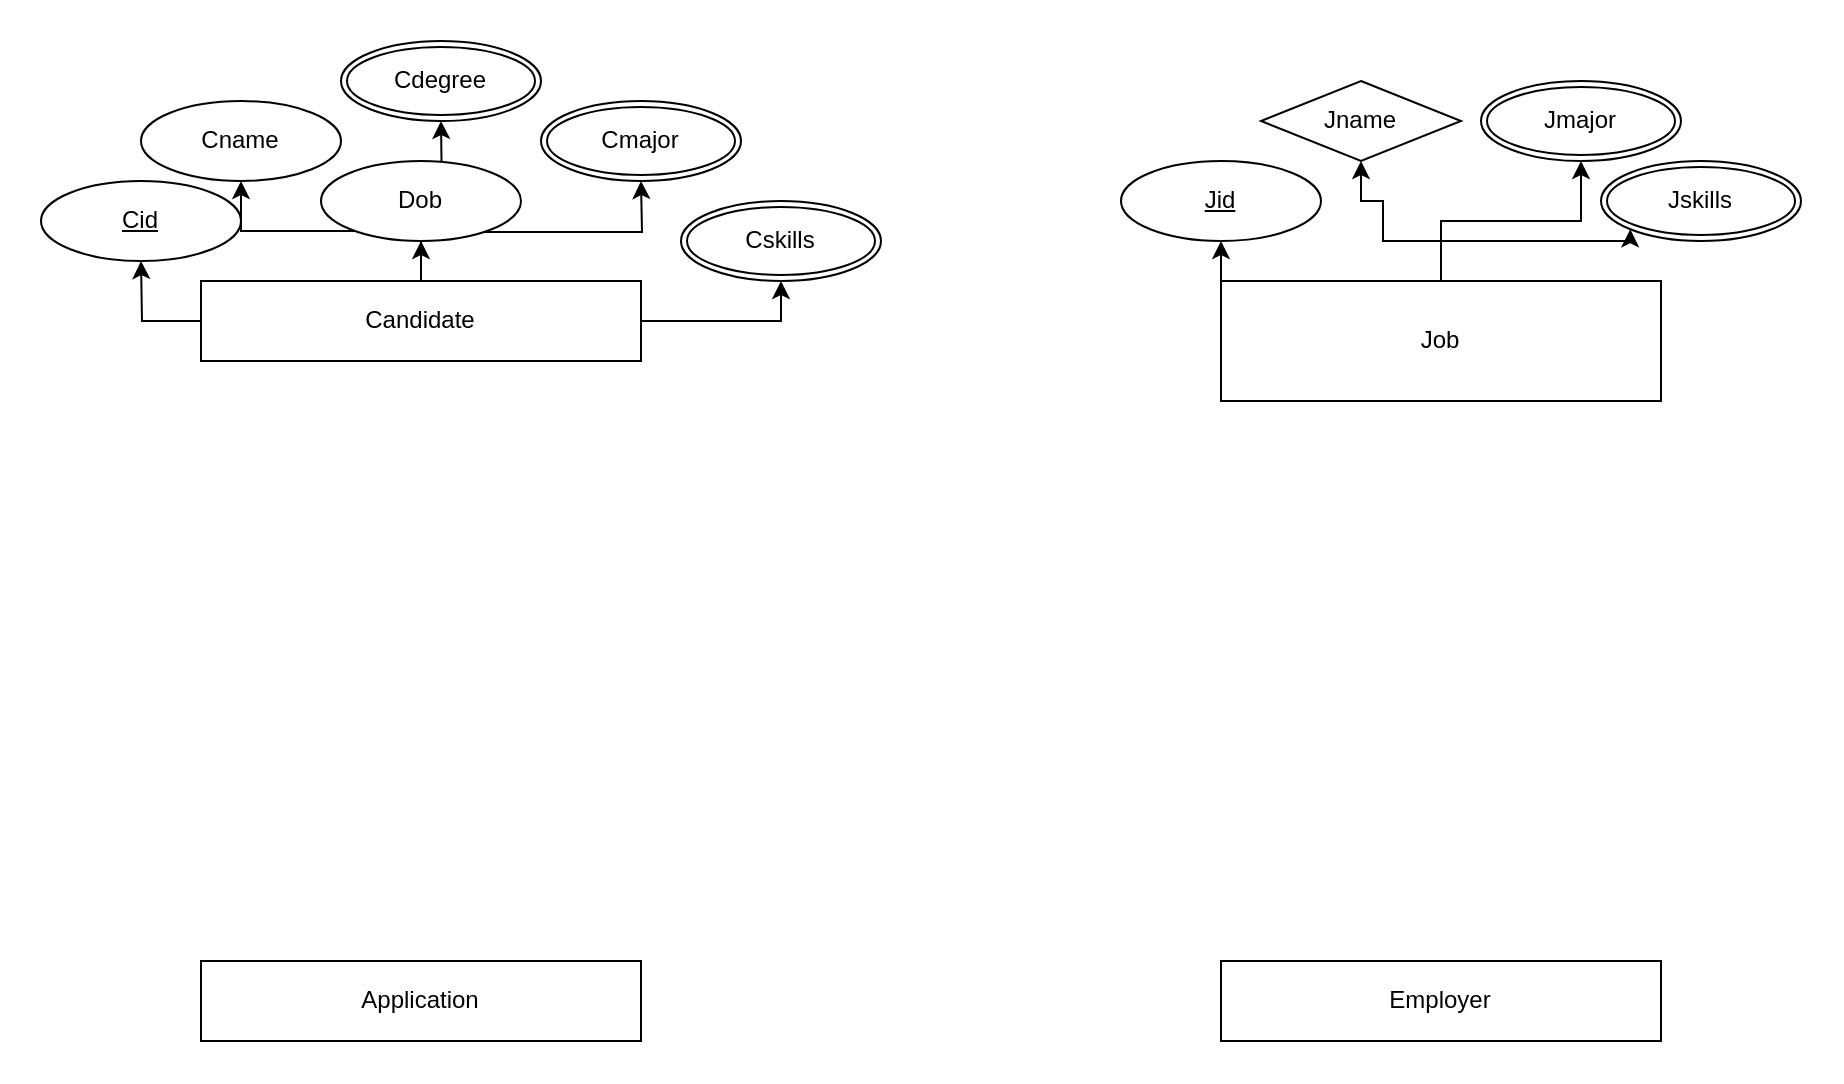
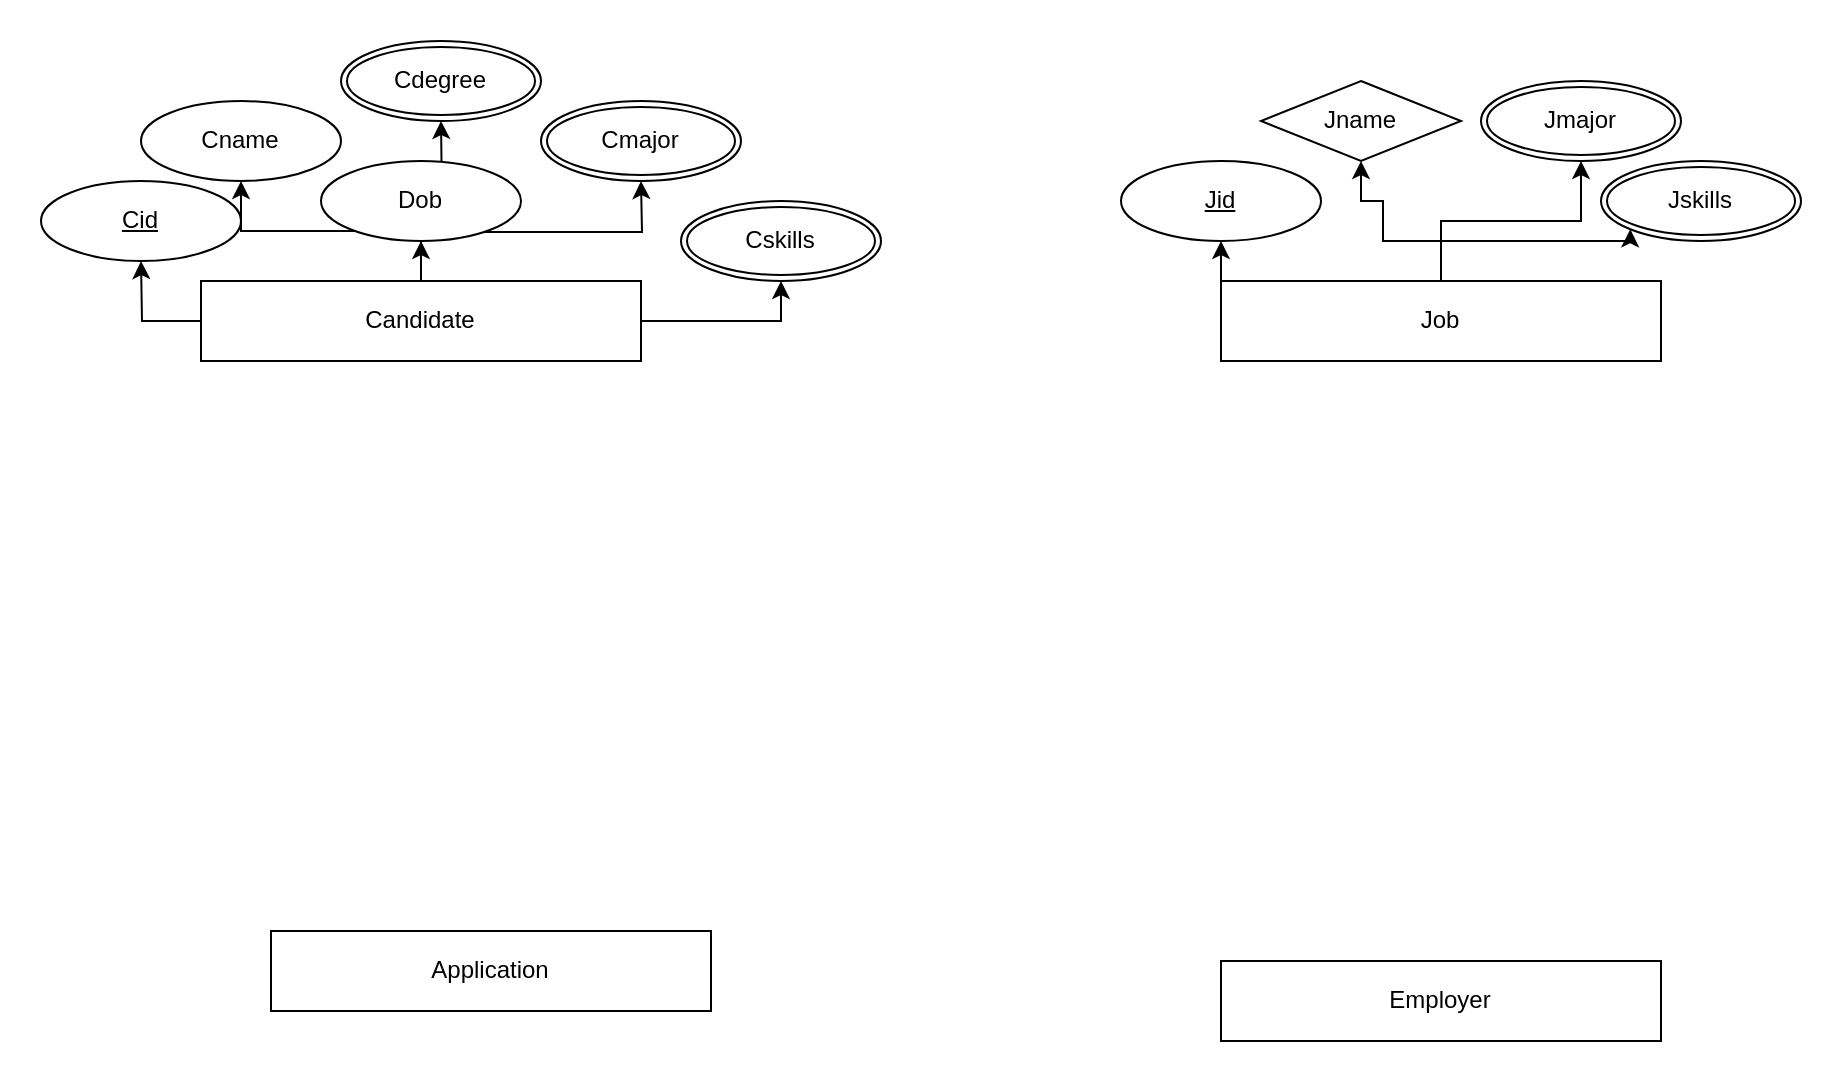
(1441, 341) -> (1441, 321)
(421, 1001) -> (491, 971)
